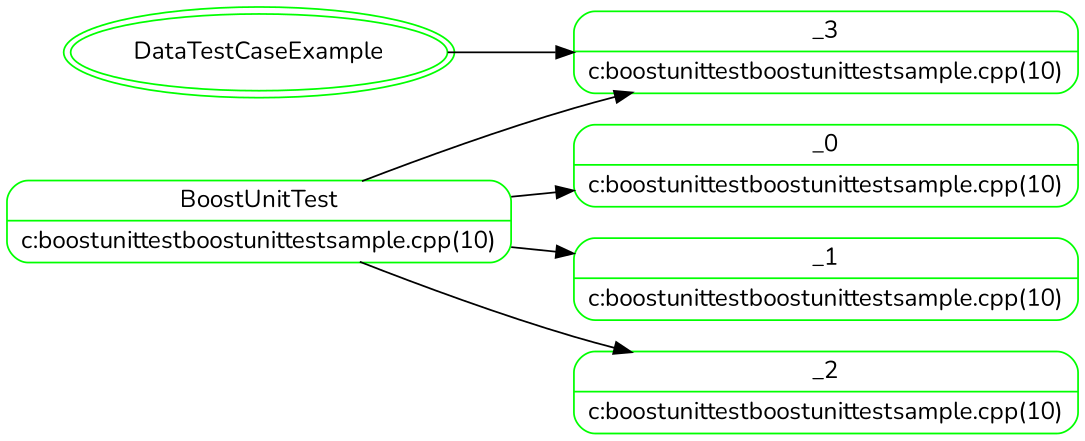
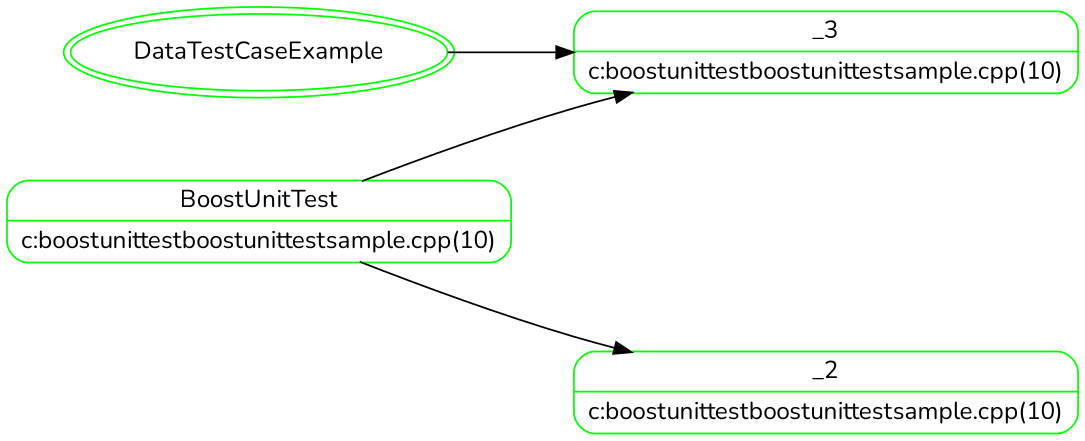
(826, 166) -> none
(826, 279) -> none
